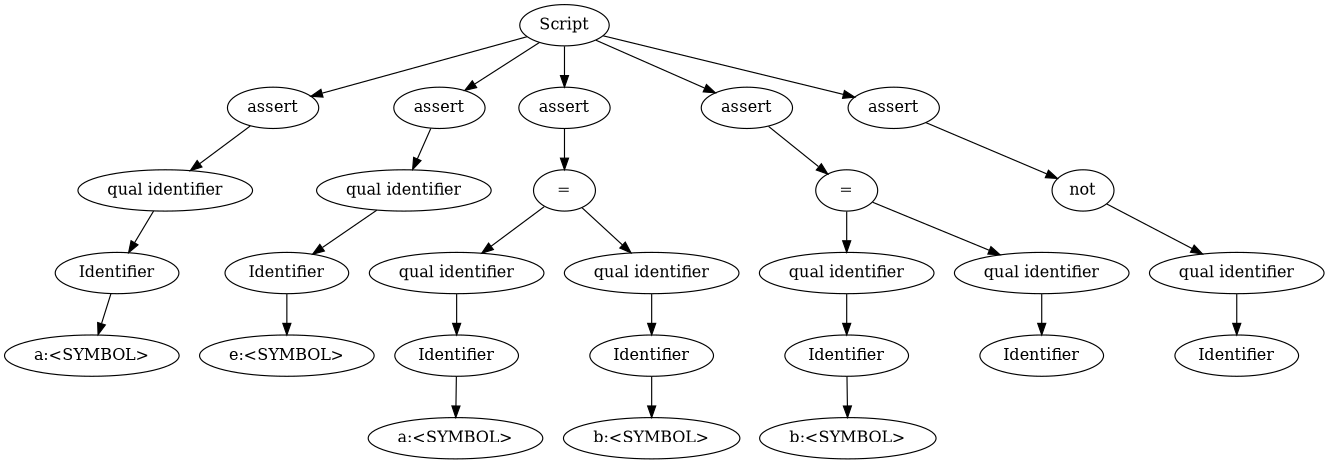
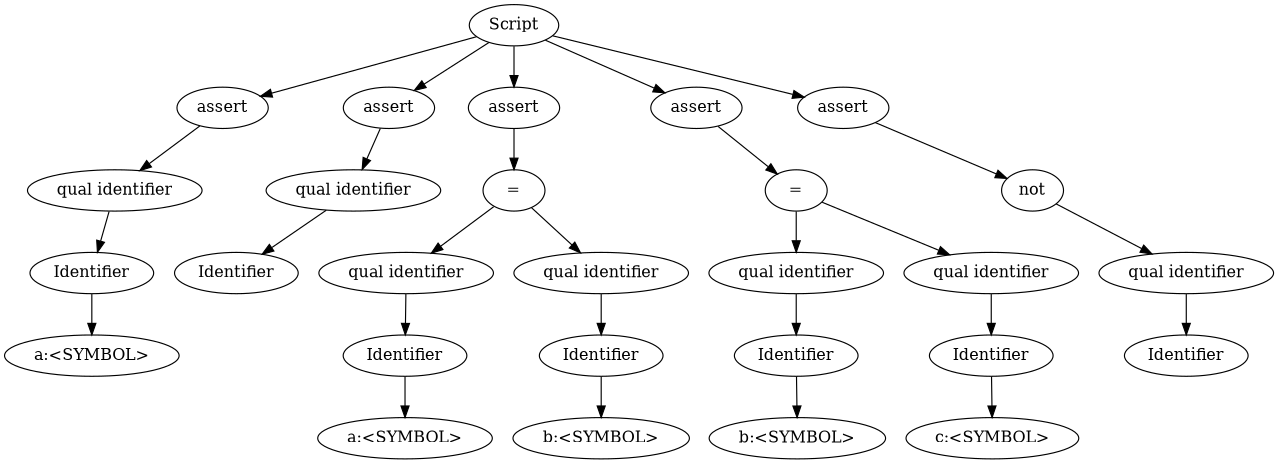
(287, 356) -> none
none -> (992, 438)
